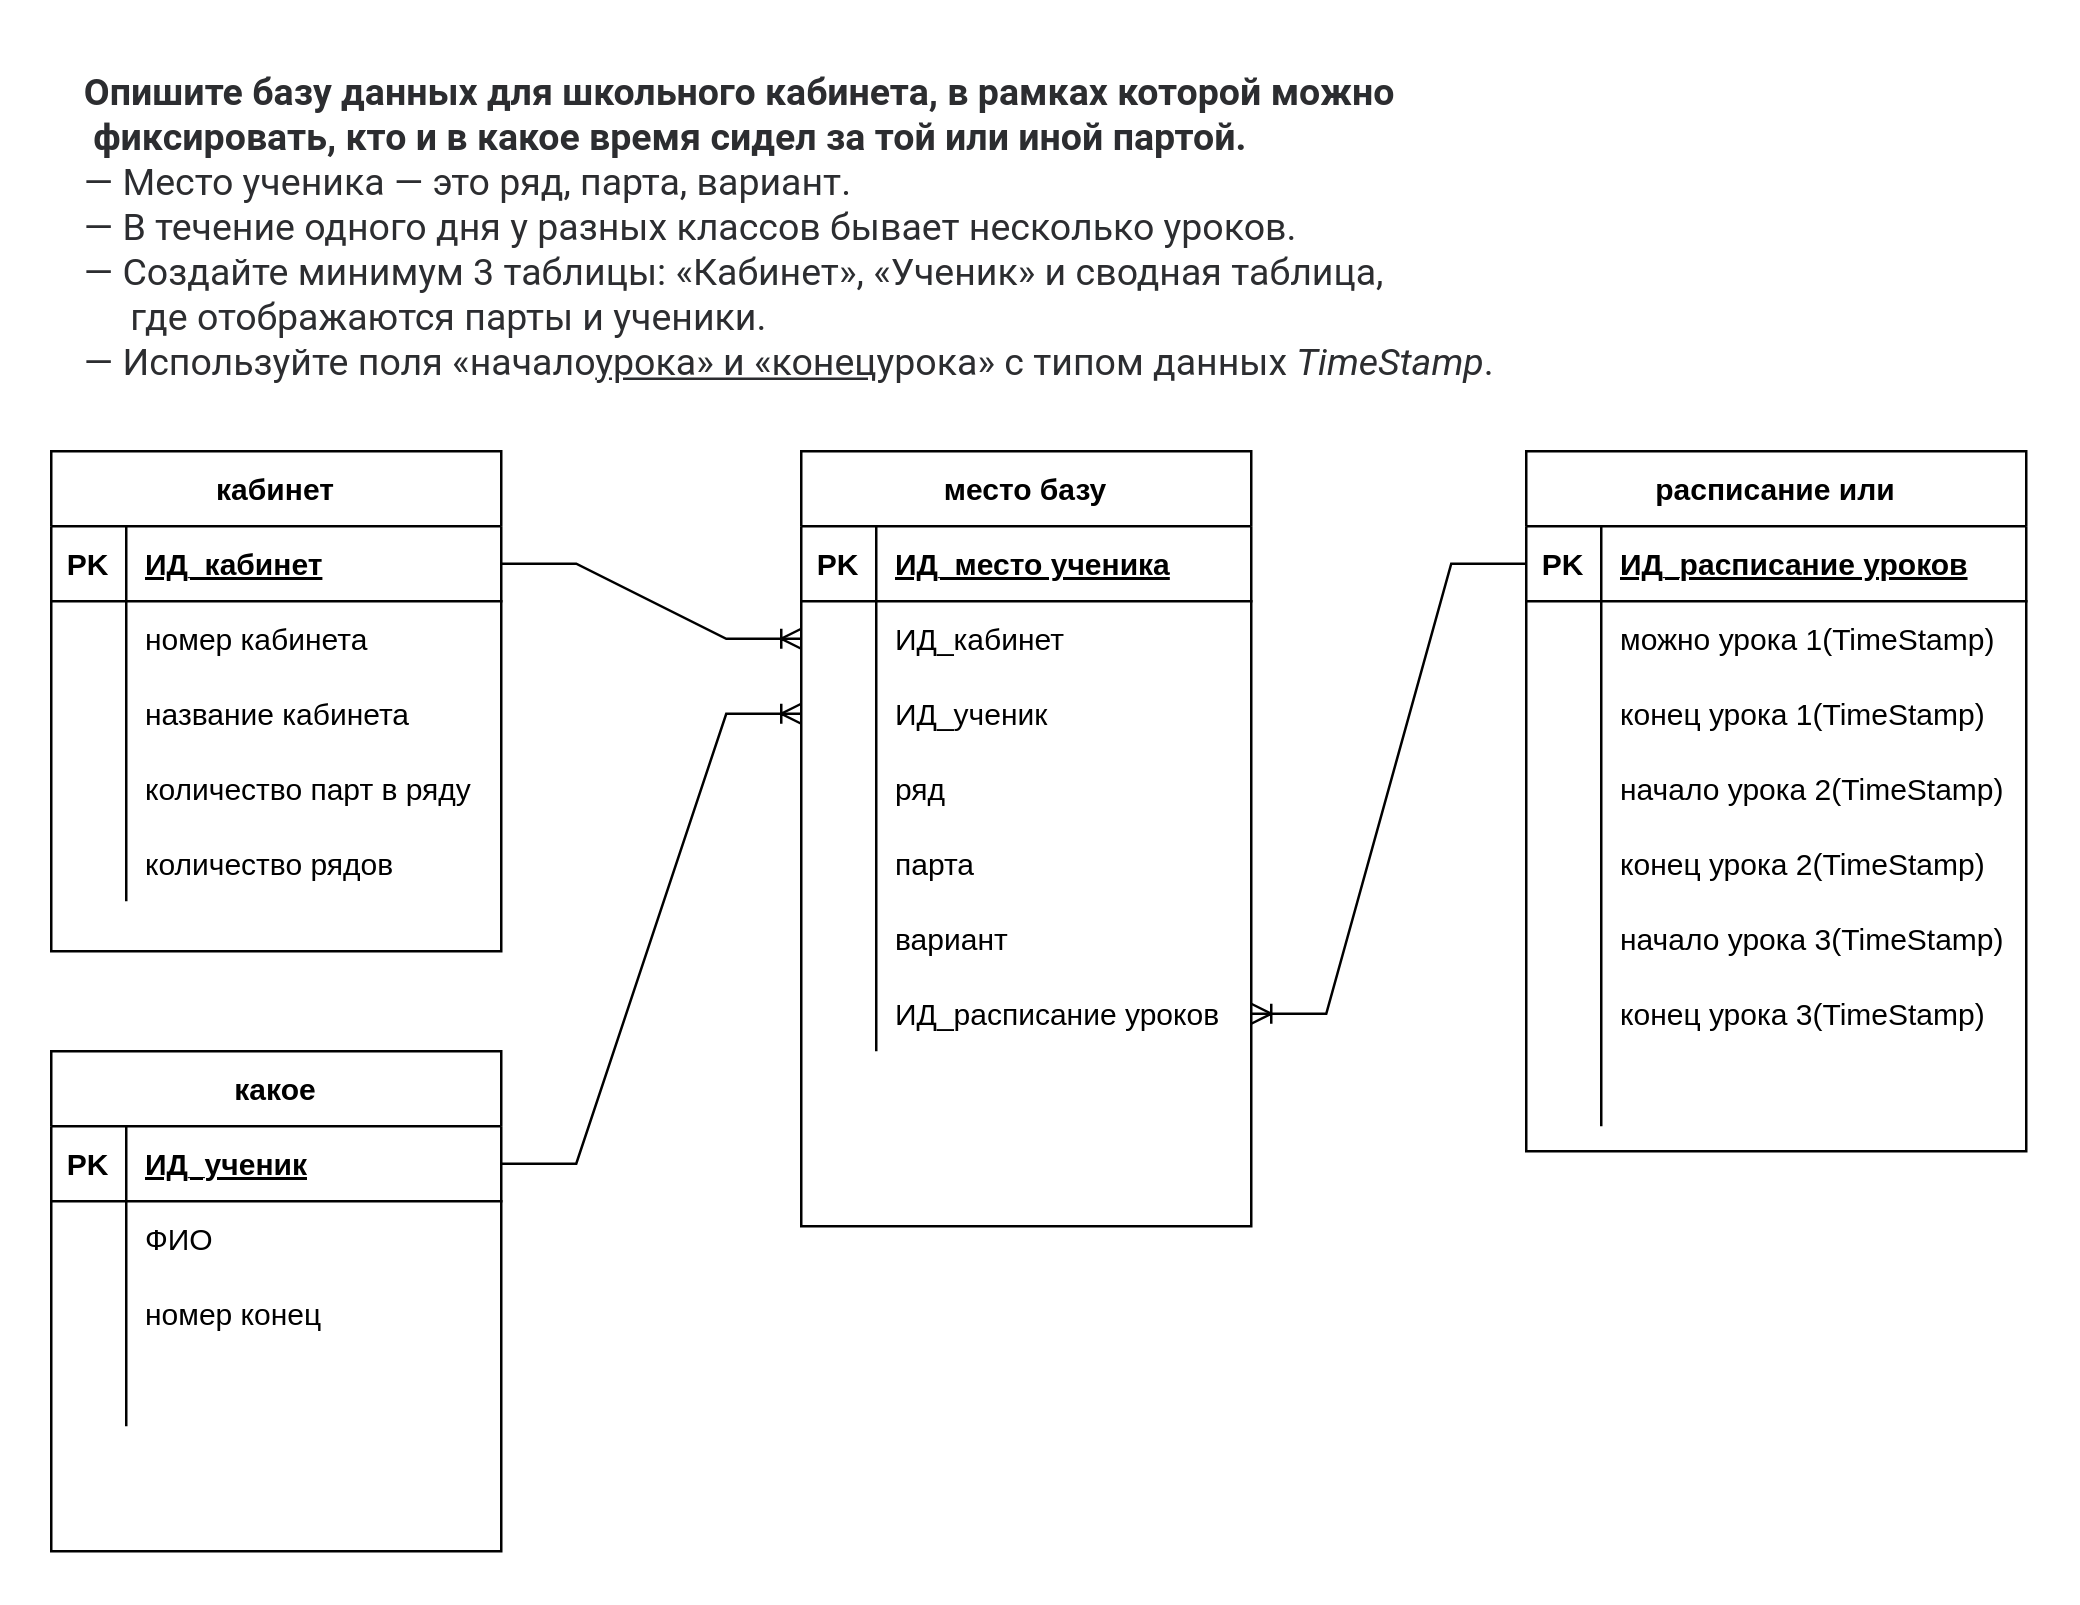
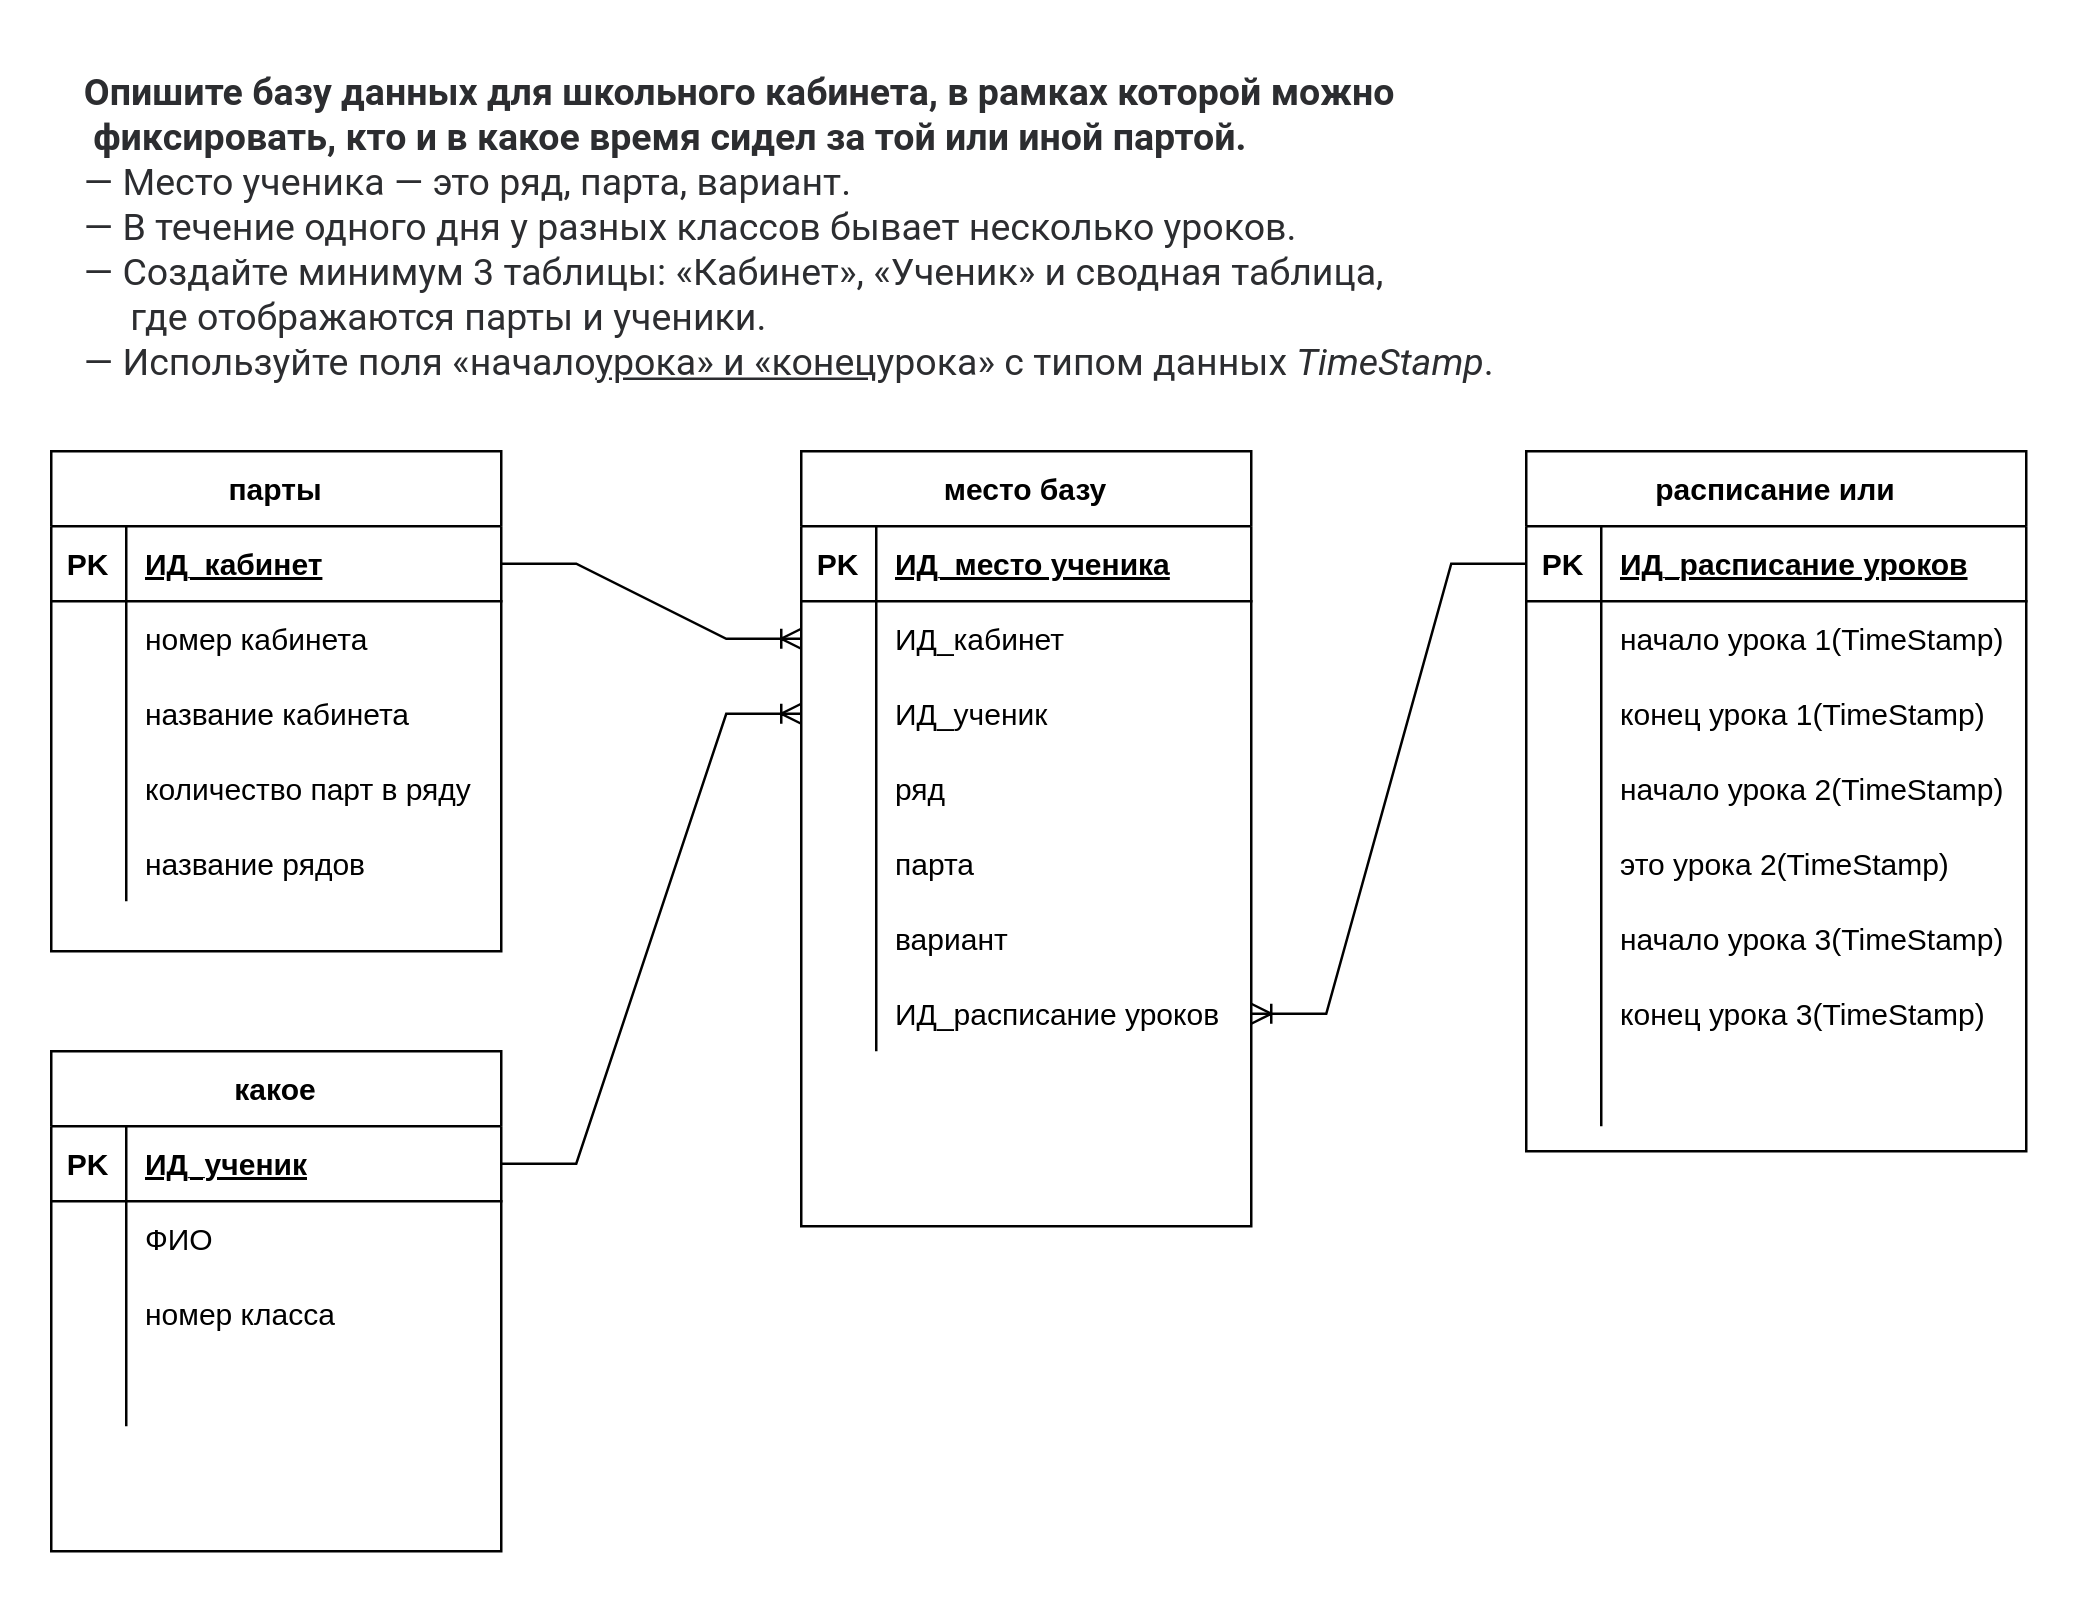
(275, 490) -> (275, 490)
(1810, 640) -> (1818, 640)
(276, 865) -> (259, 865)
(1810, 865) -> (1793, 865)
(234, 1315) -> (242, 1315)
